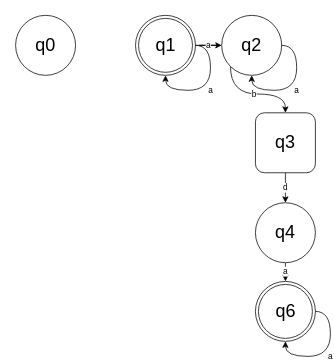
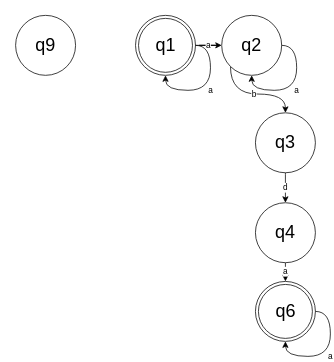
(45, 45) -> (45, 45)
(285, 143) -> (285, 143)
